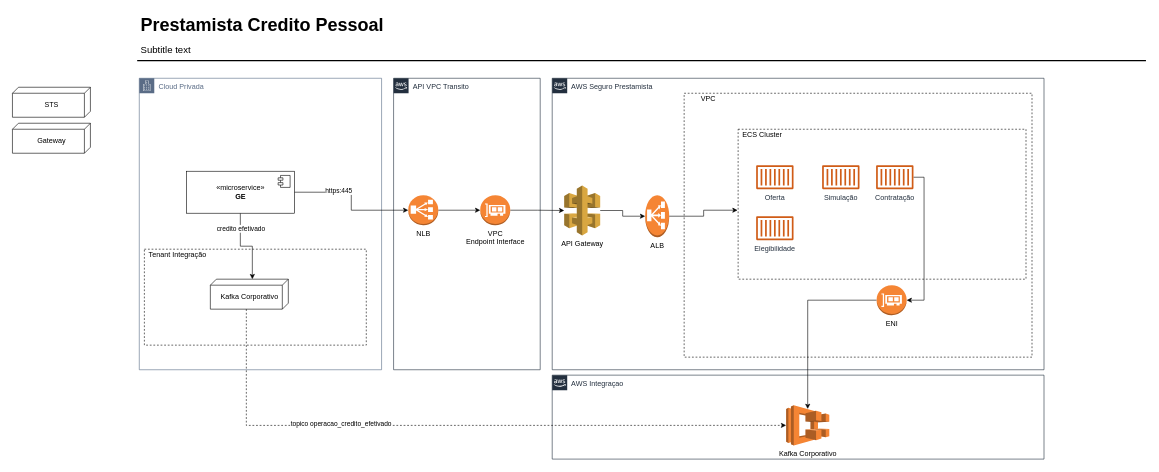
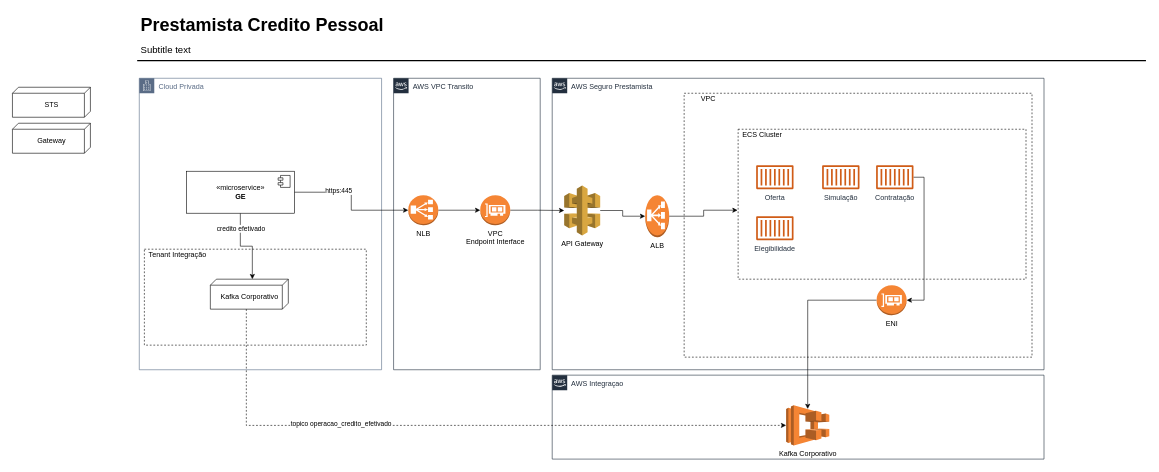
(443, 87) -> (443, 87)
